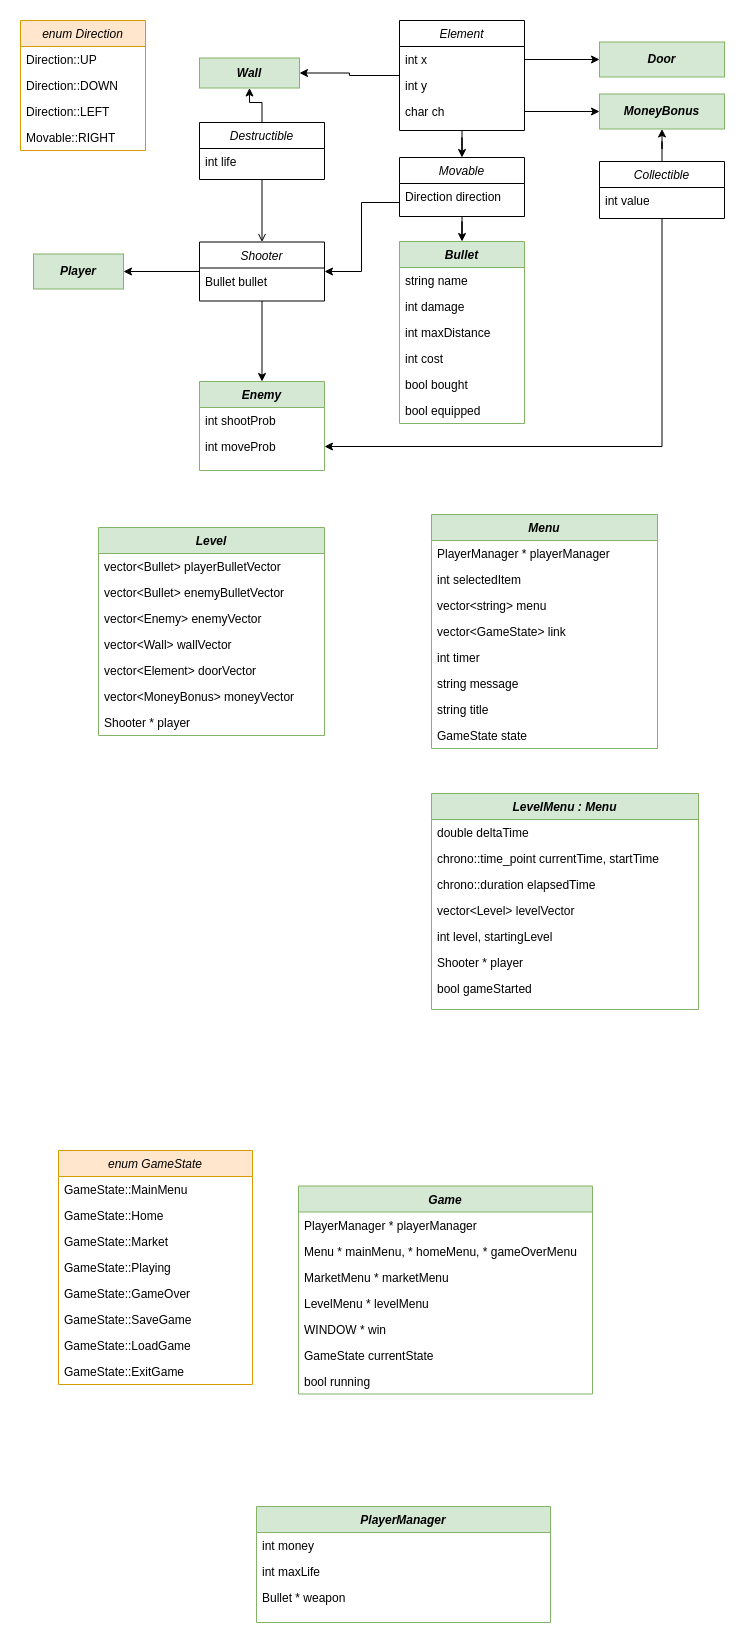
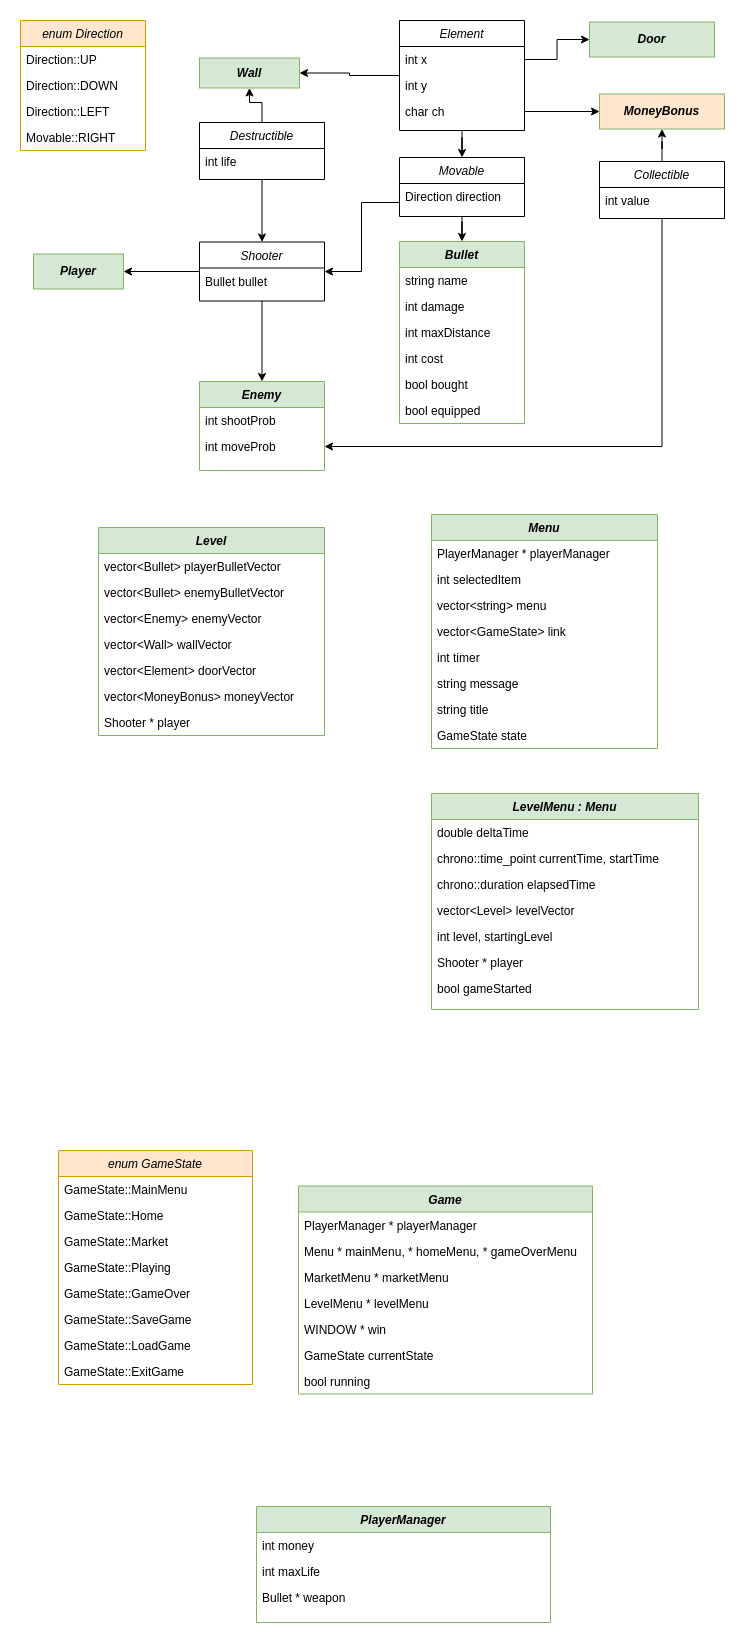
(662, 60) -> (652, 40)
(662, 112) -> (662, 112)
(262, 235) -> (262, 234)
